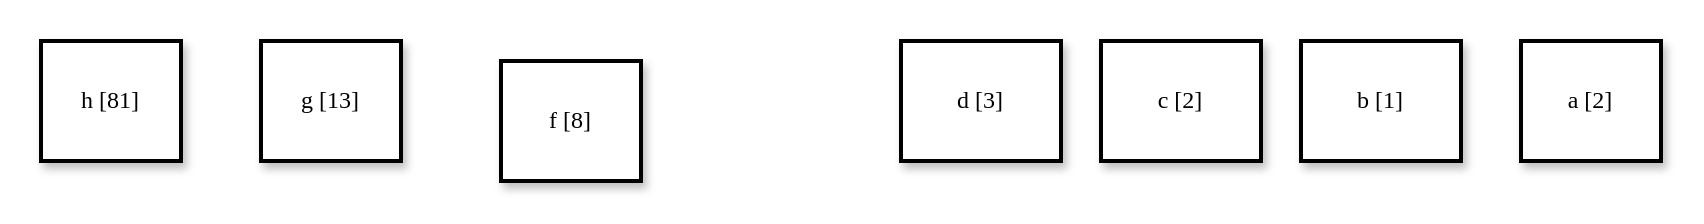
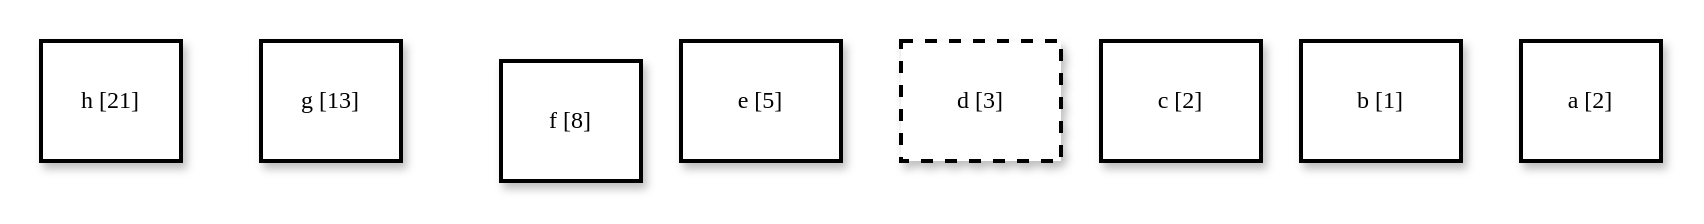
(111, 101) -> (111, 101)
none -> (761, 101)
(981, 101) -> (981, 101)
